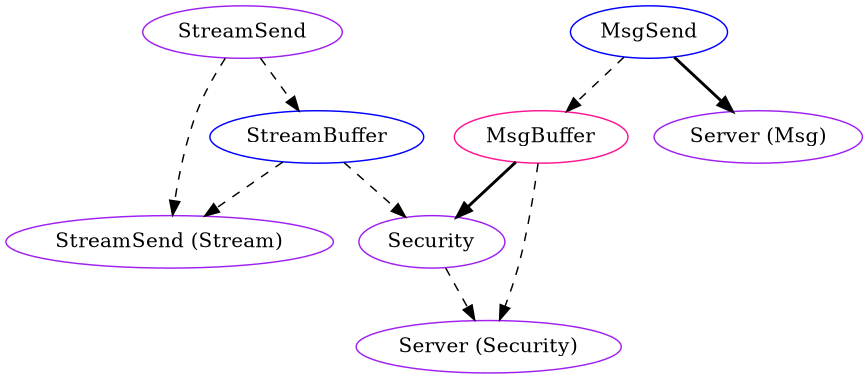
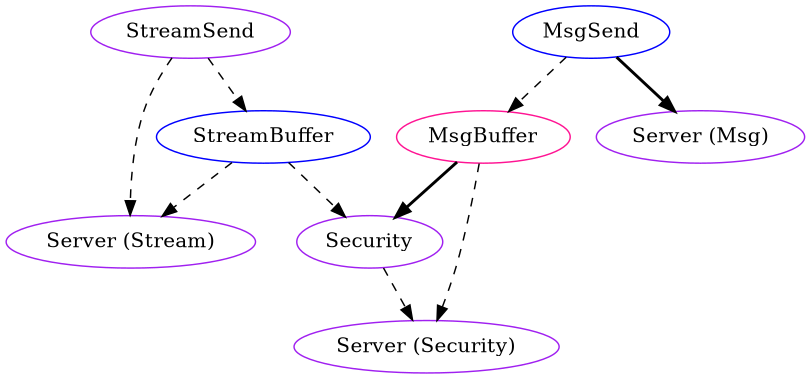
(170, 242) -> (131, 242)
